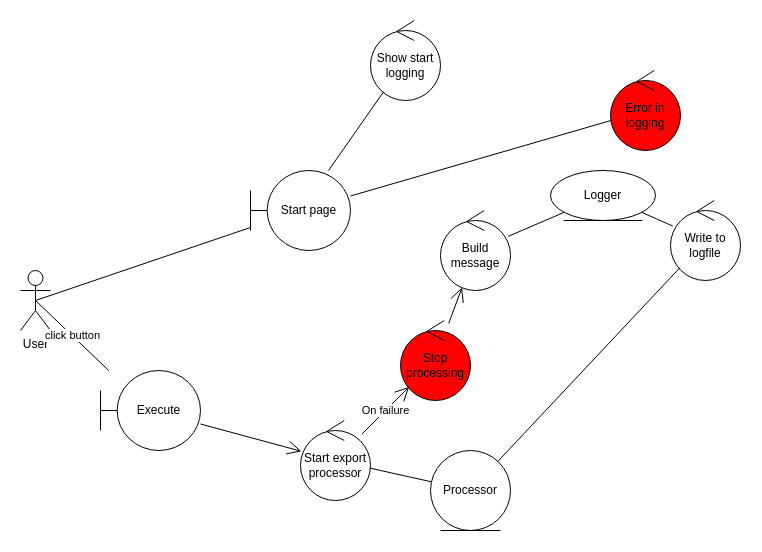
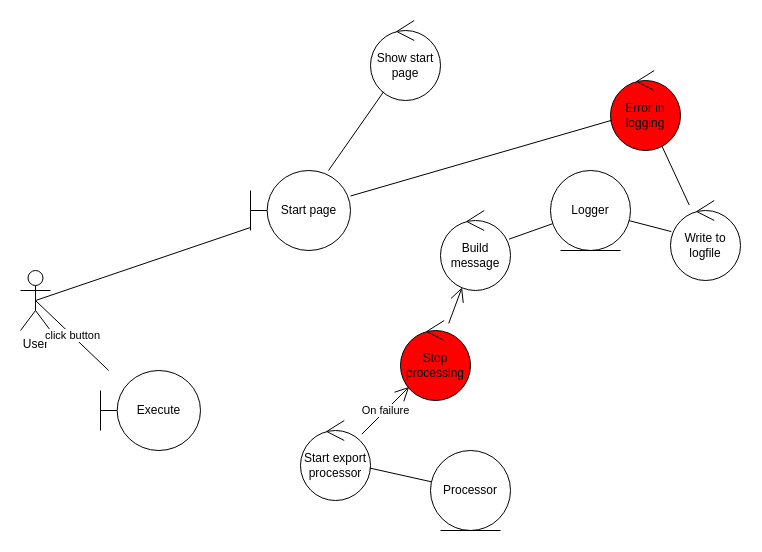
(406, 66) -> (406, 66)
(603, 196) -> (591, 211)
(589, 364) -> (676, 176)
(250, 437) -> none
